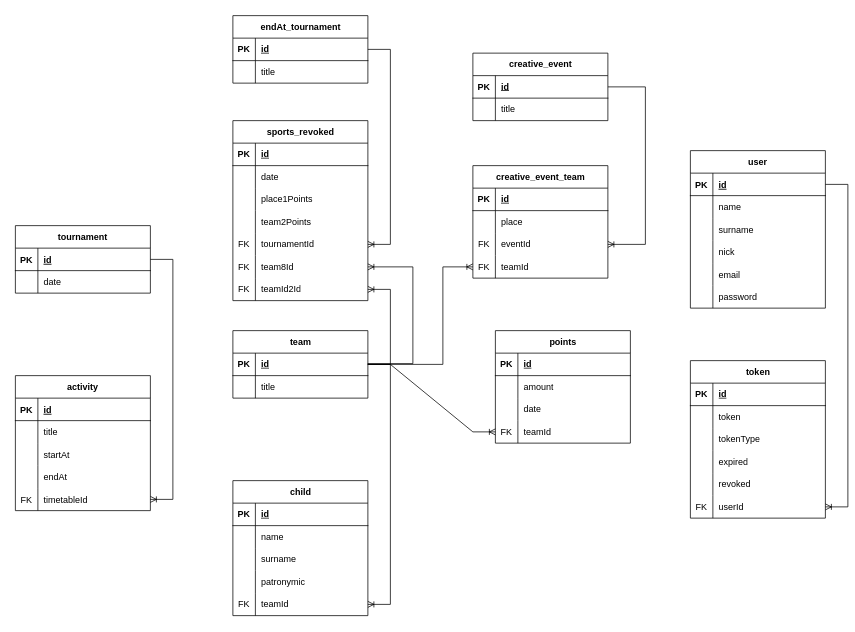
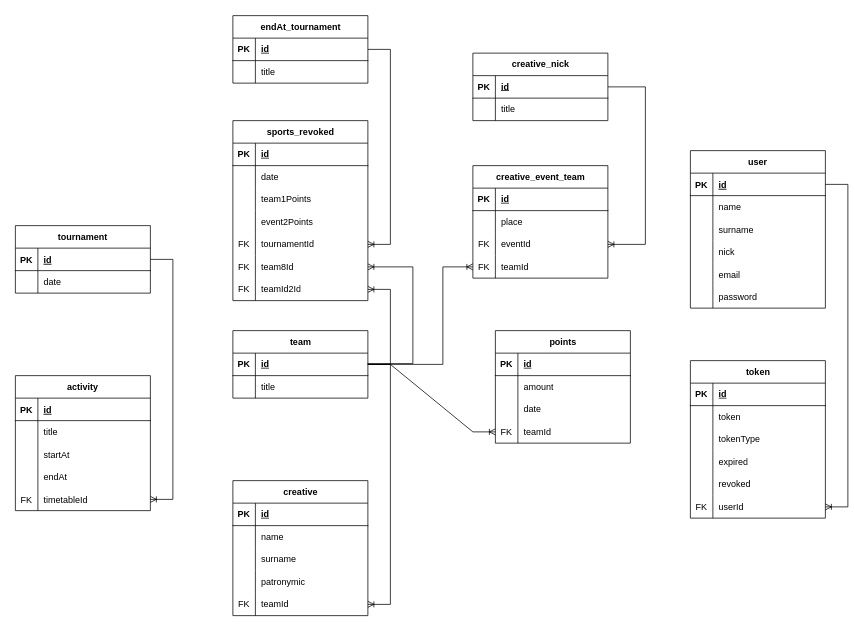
(541, 64) -> (541, 64)
(289, 199) -> (288, 199)
(288, 222) -> (290, 222)
(301, 492) -> (301, 492)
